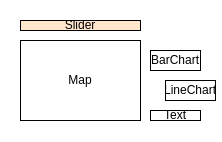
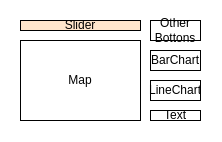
none -> (176, 31)
(191, 91) -> (176, 91)
